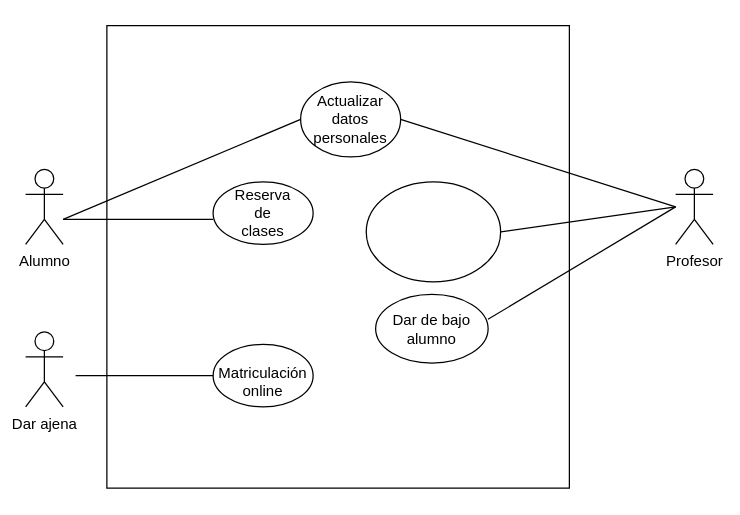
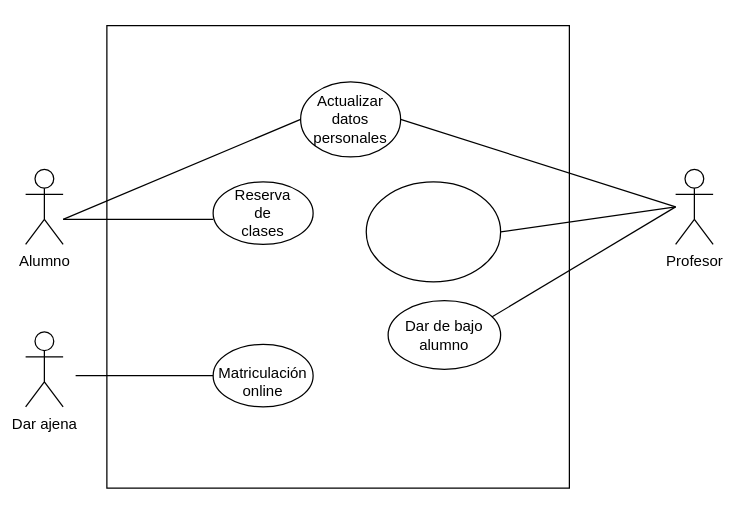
(432, 329) -> (444, 335)
